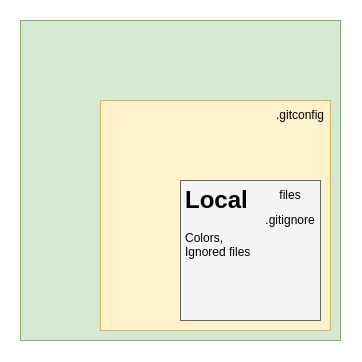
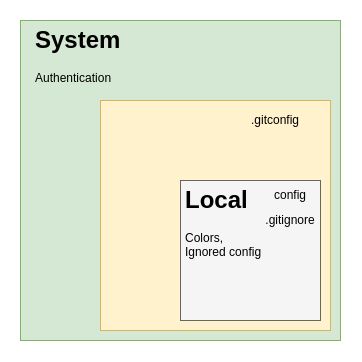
none -> (101, 56)
(301, 116) -> (276, 121)
(227, 192) -> (227, 192)
(291, 196) -> (291, 196)
